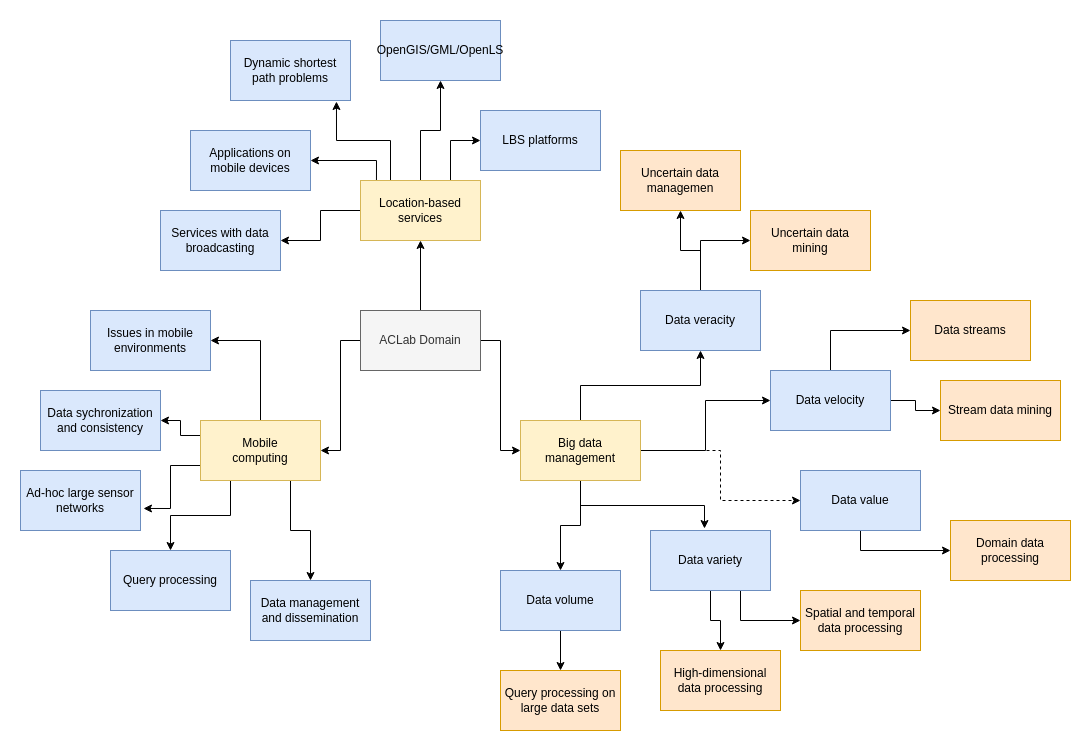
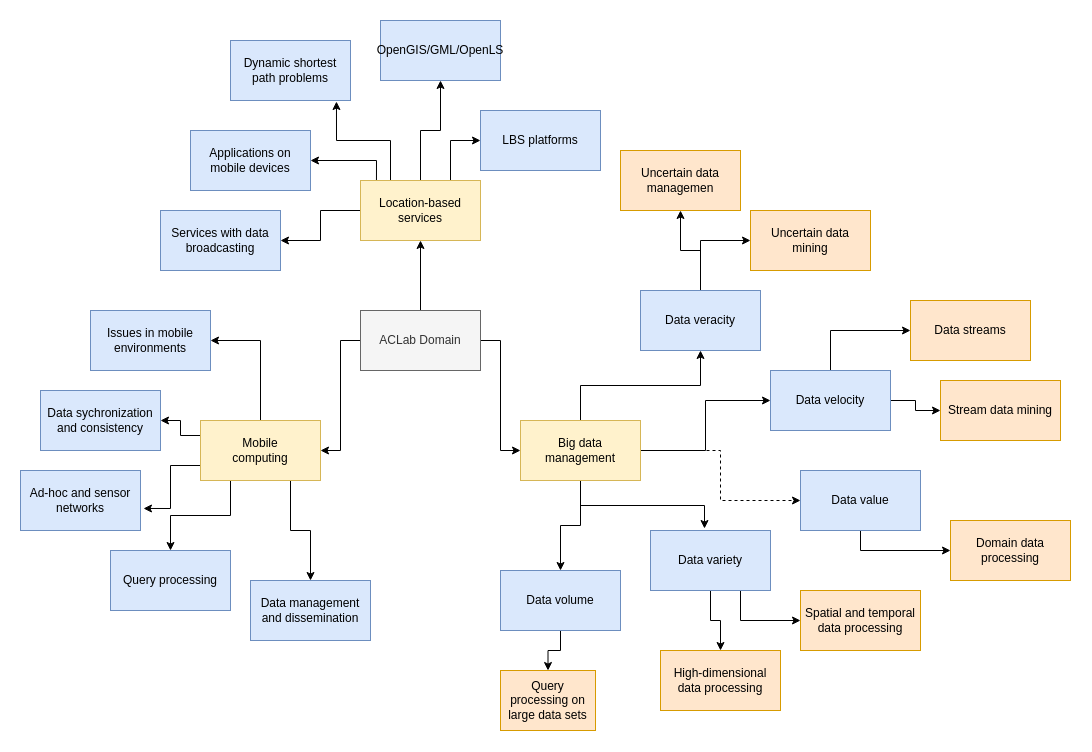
(81, 501) -> (81, 501)
(561, 701) -> (548, 701)
